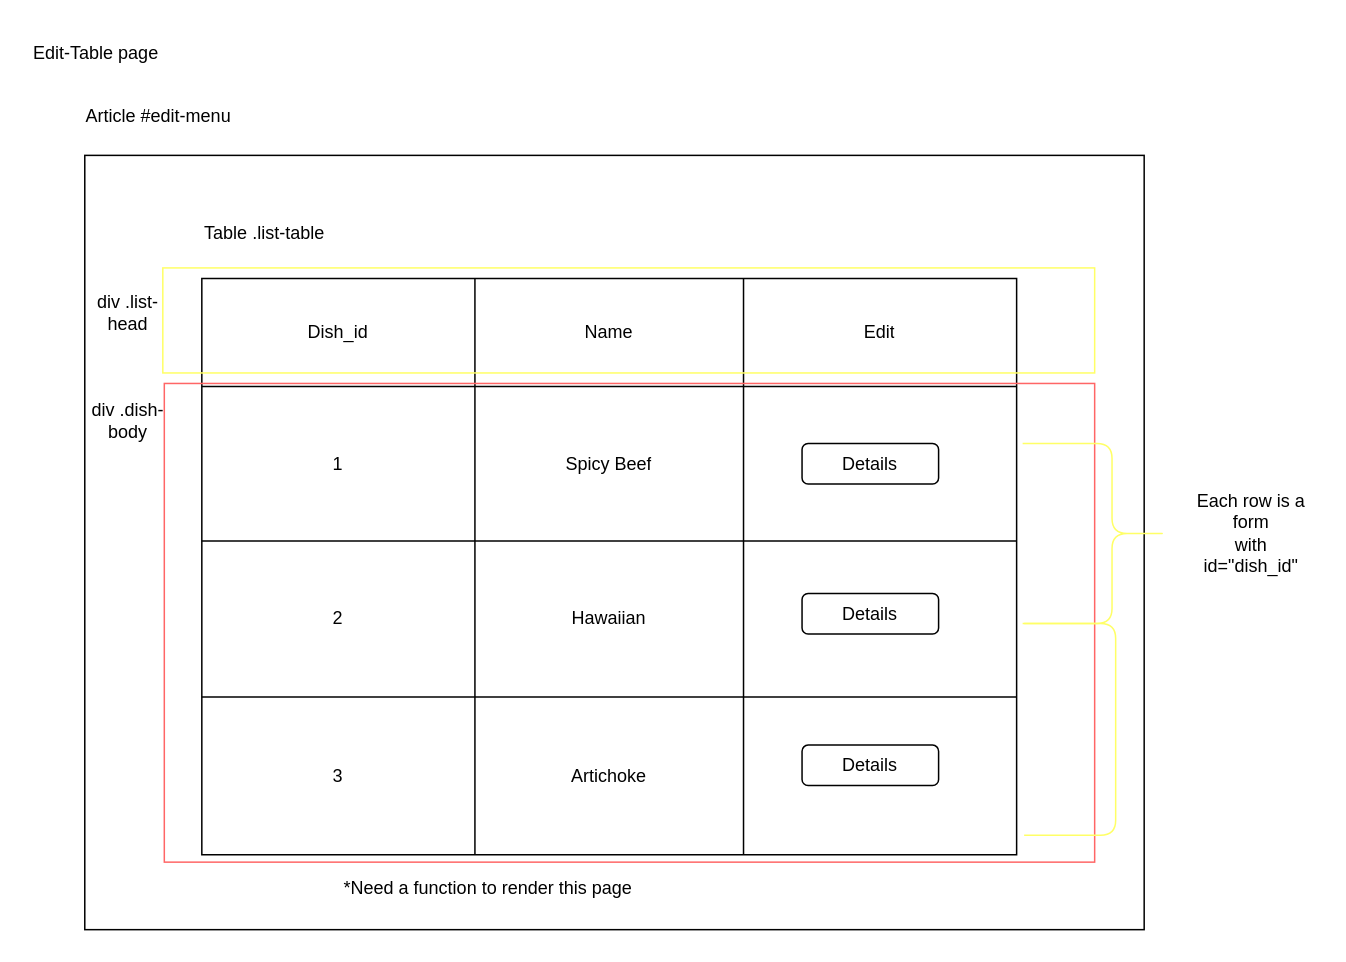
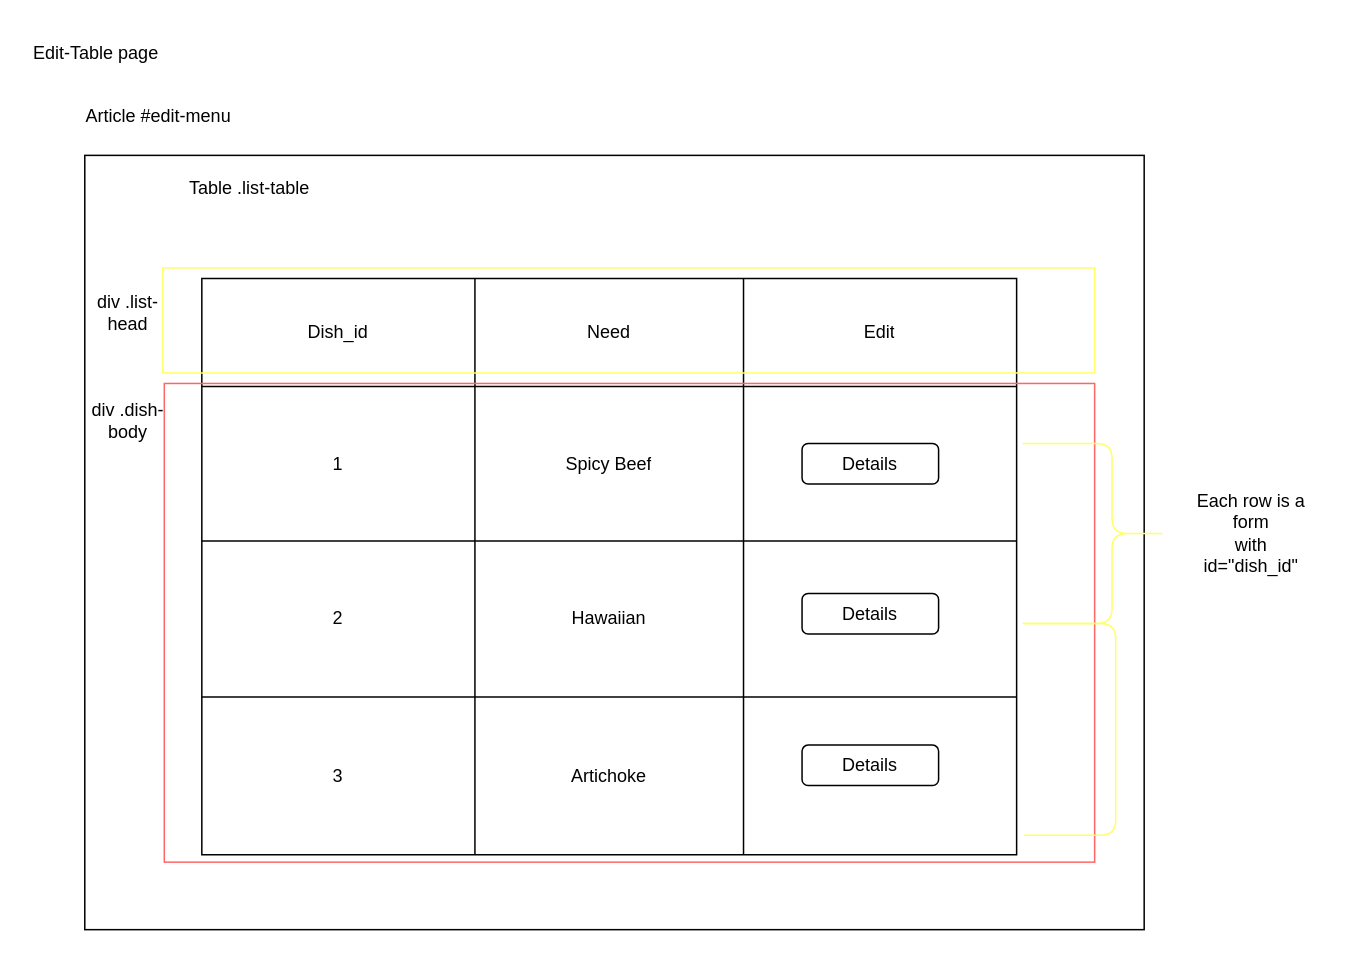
(308, 233) -> (293, 188)
(609, 332) -> (609, 332)
(488, 889) -> none
